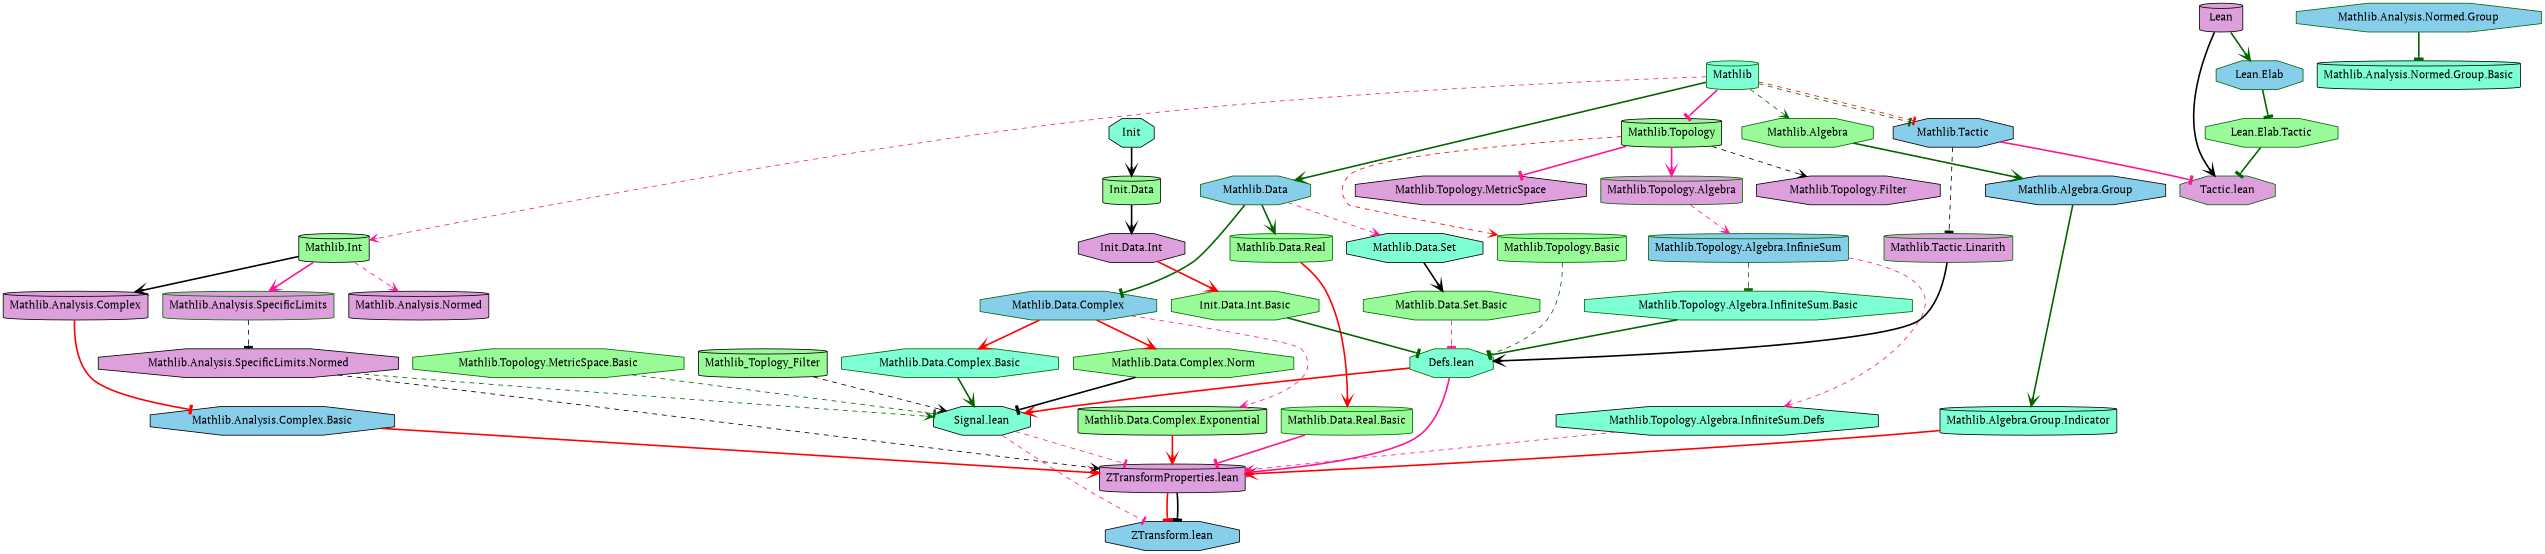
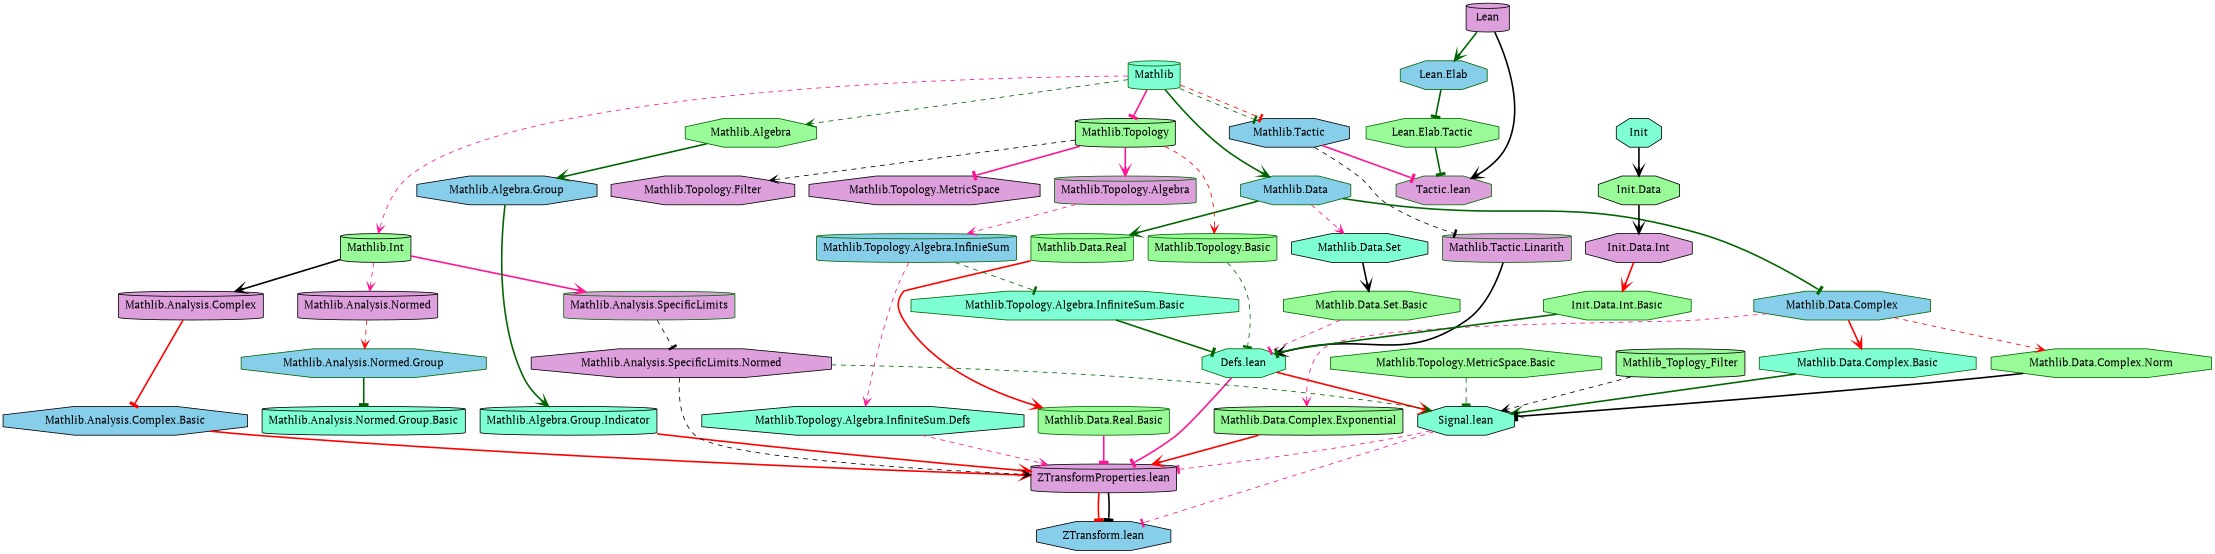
(1132, 190) -> (1639, 190)
none -> (366, 330)
(1122, 333) -> (1965, 333)
